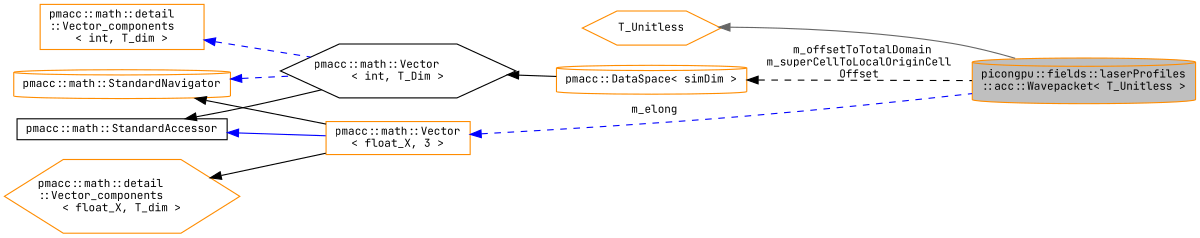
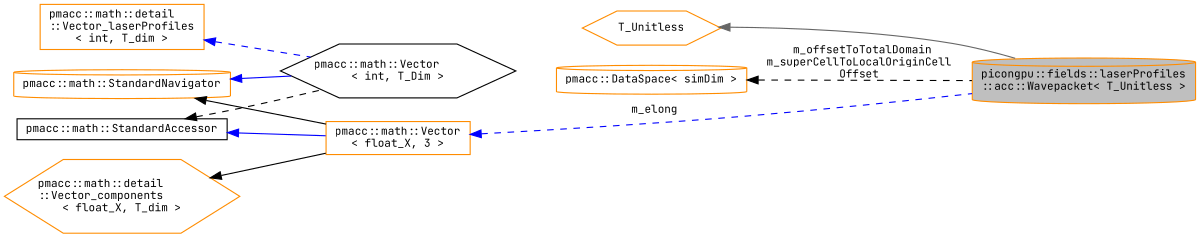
(122, 27) -> (122, 27)
(537, 76) -> none
(267, 77) -> (267, 77)
(262, 104) -> (262, 104)
